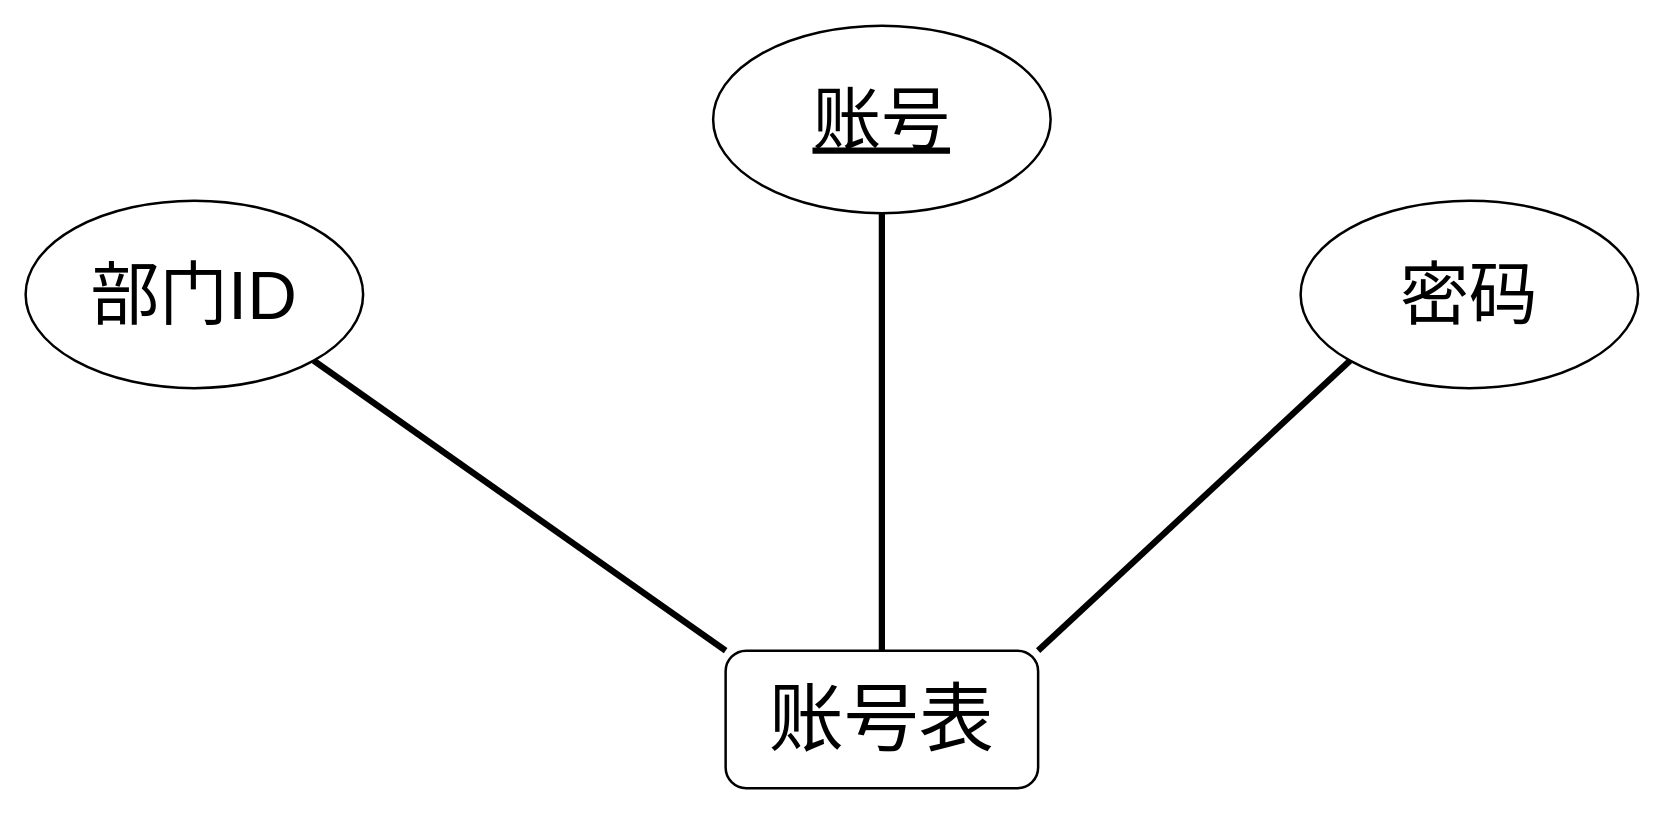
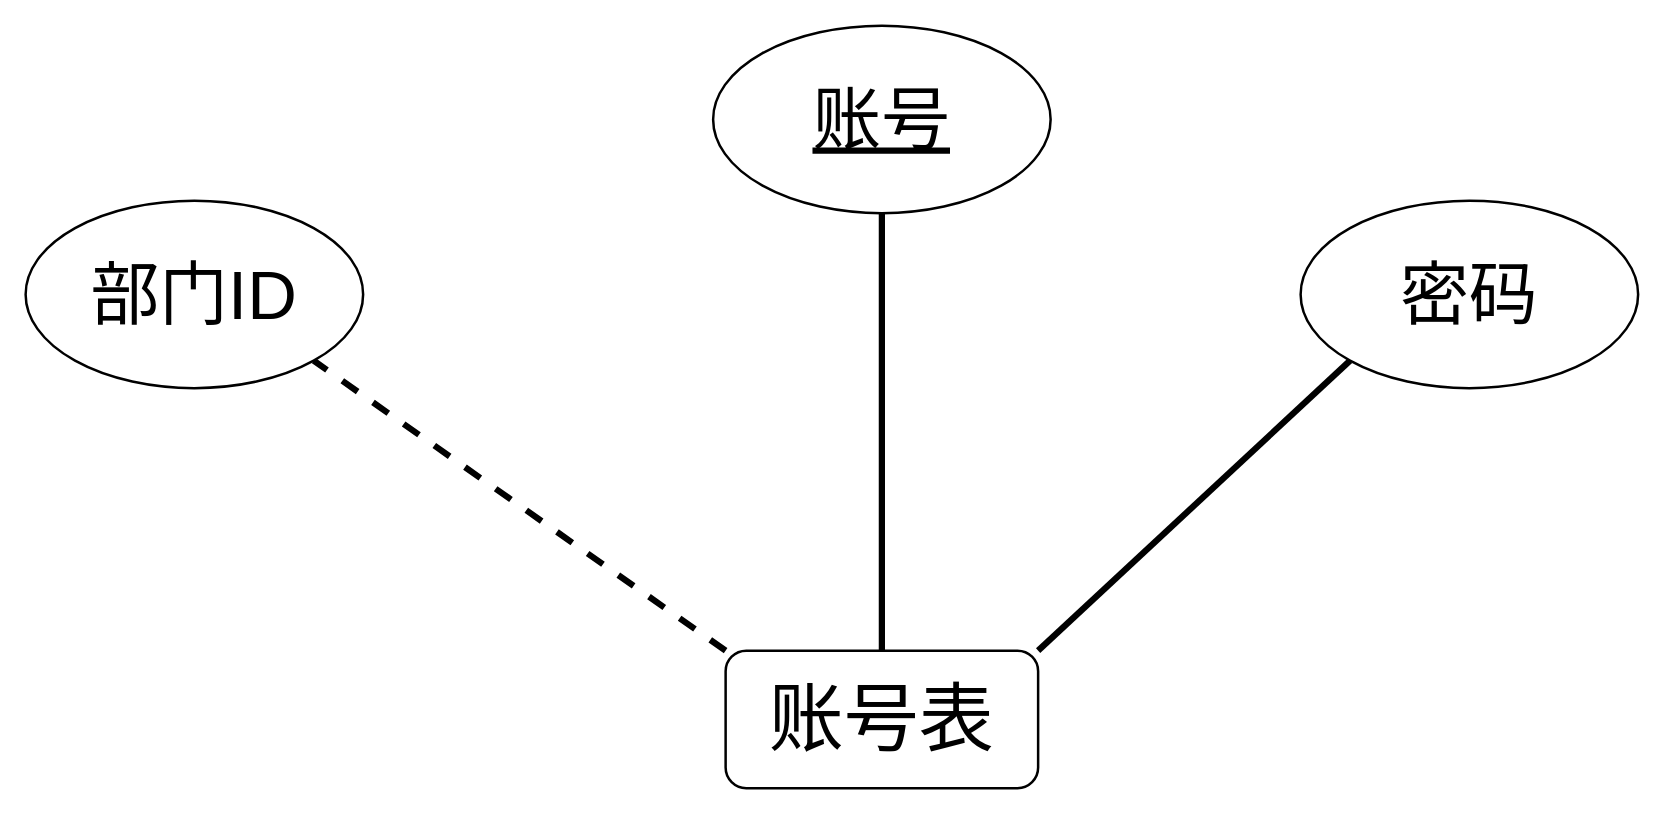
(672, 613) -> (672, 613)
